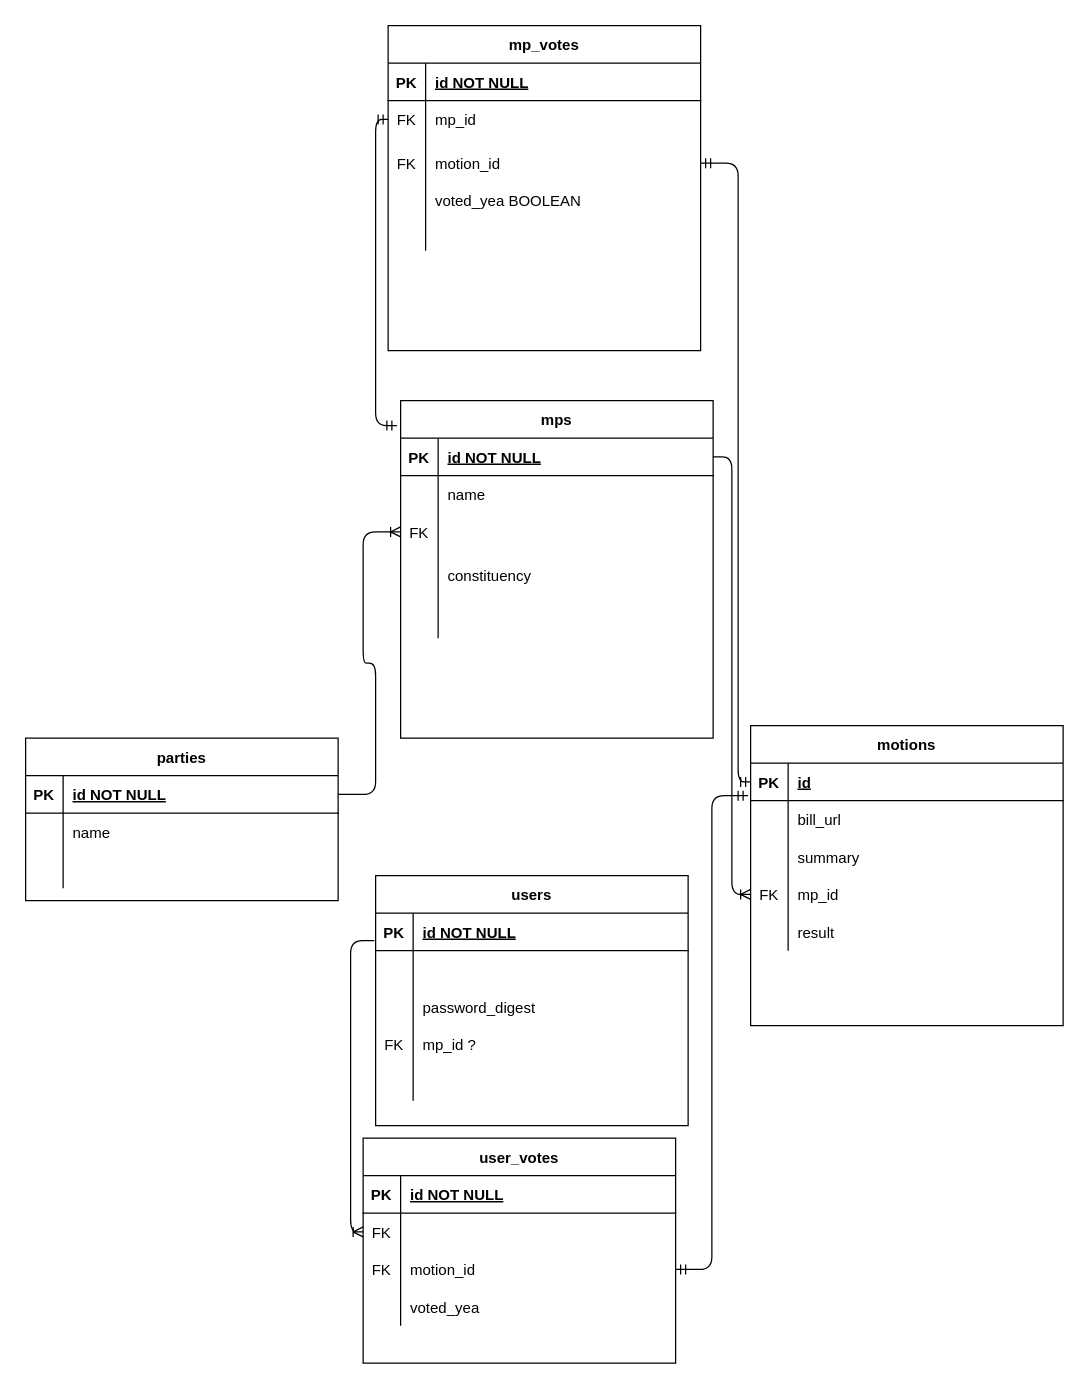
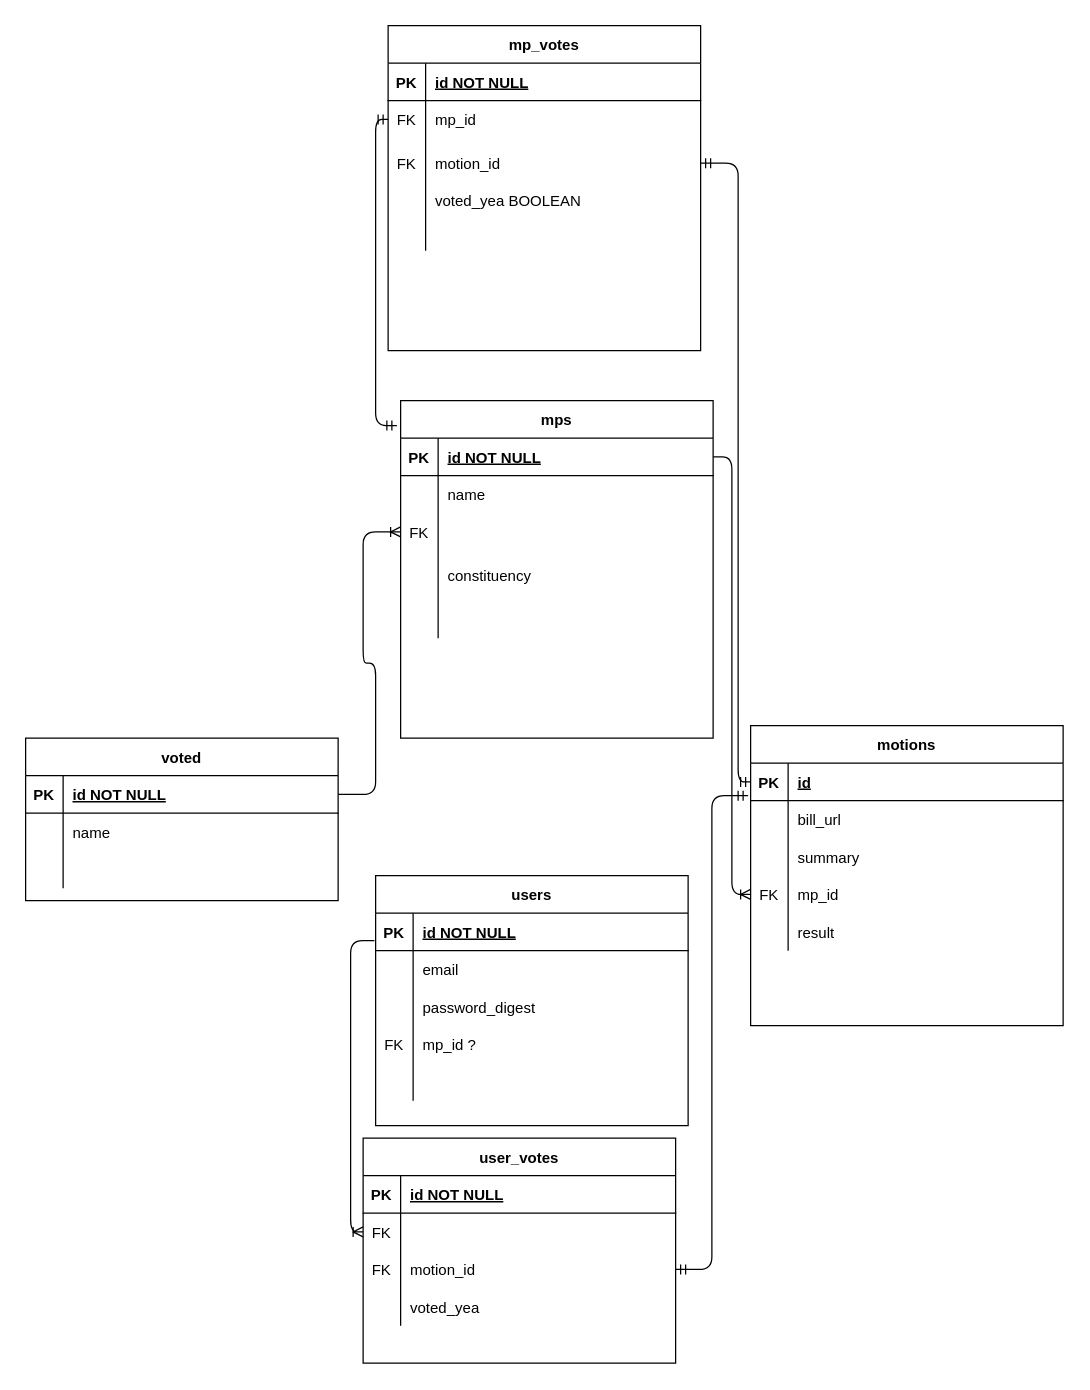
(181, 758) -> (181, 758)
none -> (551, 969)
